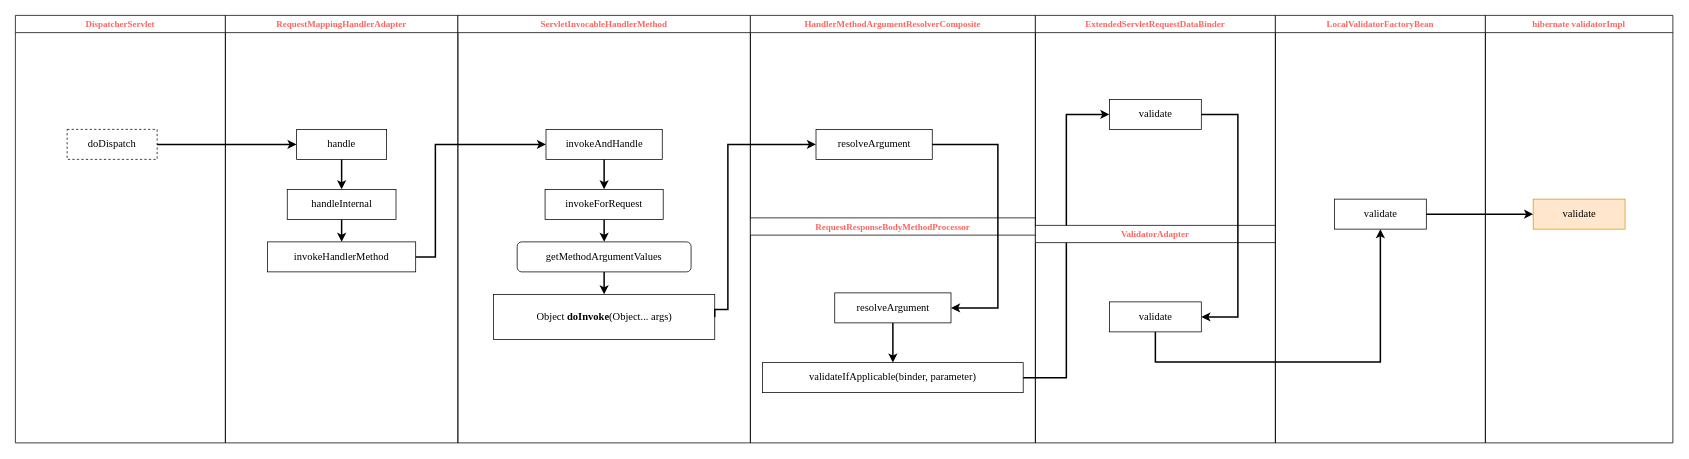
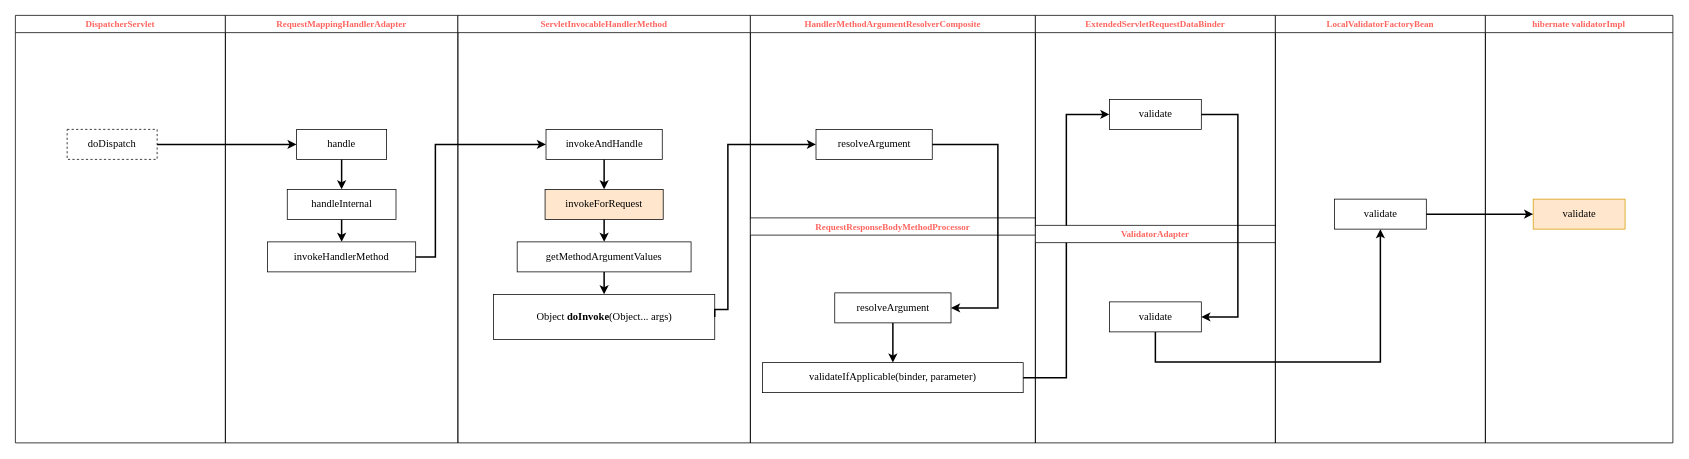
(604, 204) -> (604, 204)
(604, 257) -> (604, 257)
